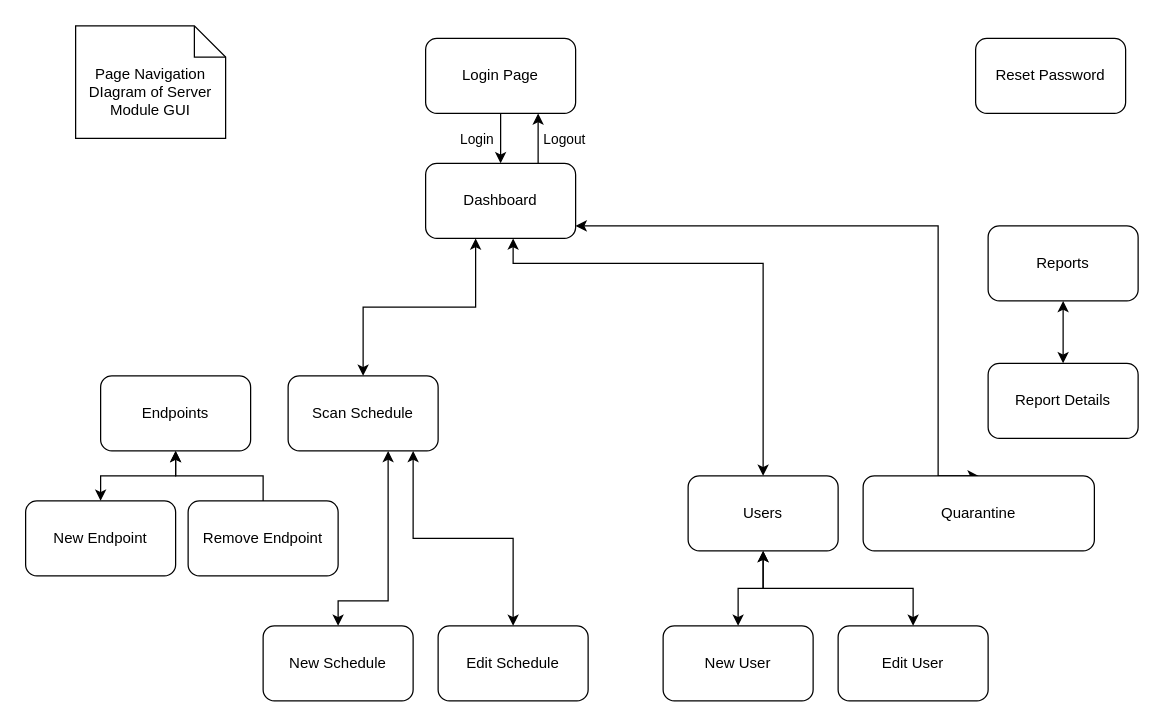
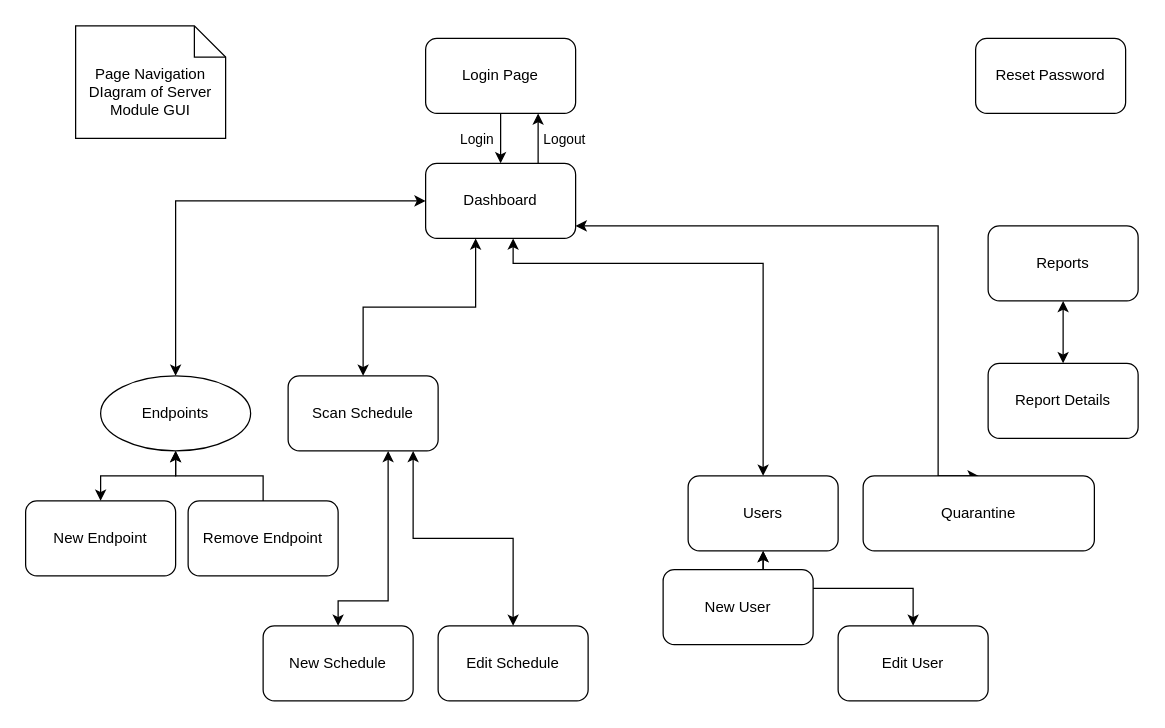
none -> (214, 201)
(176, 413) -> (176, 413)
(738, 663) -> (738, 607)
